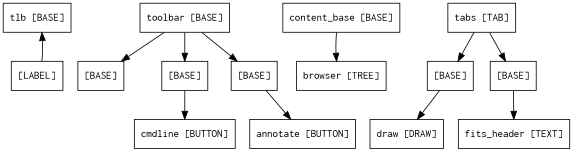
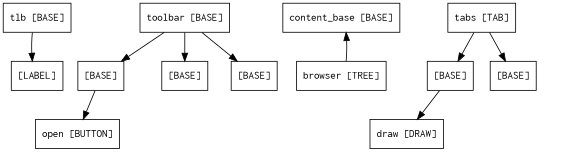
(336, 43) -> (347, 51)
(43, 51) -> (32, 43)
none -> (77, 134)
(185, 134) -> none
(303, 134) -> none
(514, 134) -> none
